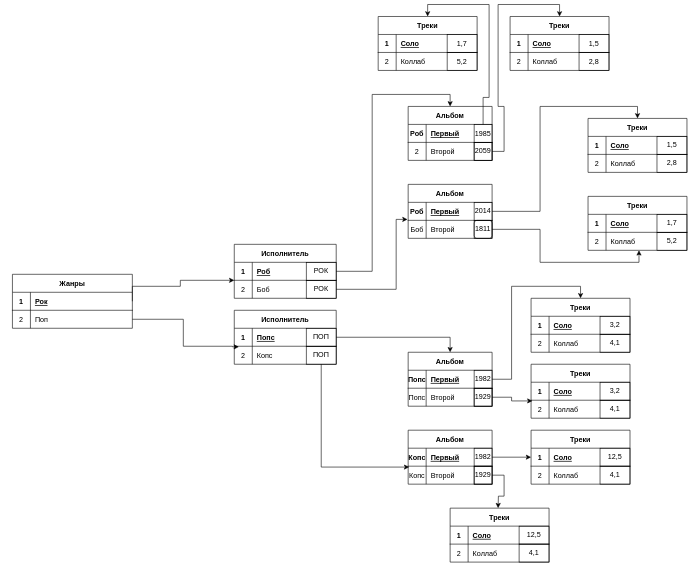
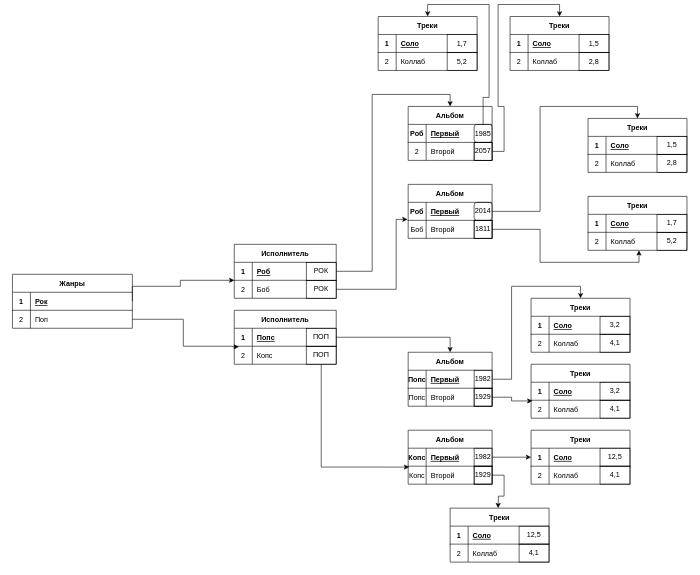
(483, 134) -> (483, 134)
(483, 152) -> (483, 152)
(483, 212) -> (483, 212)
(483, 230) -> (483, 230)
